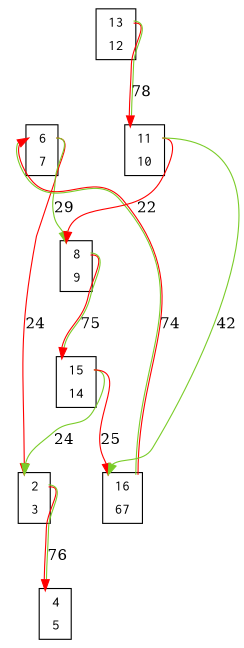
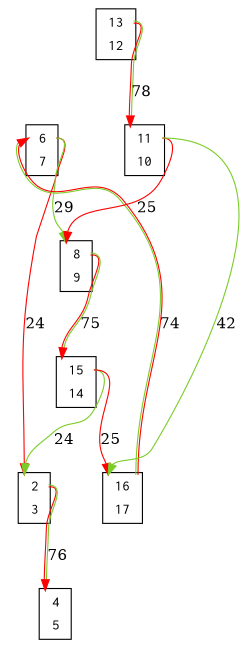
(147, 208) -> (147, 208)
(123, 509) -> (123, 509)
